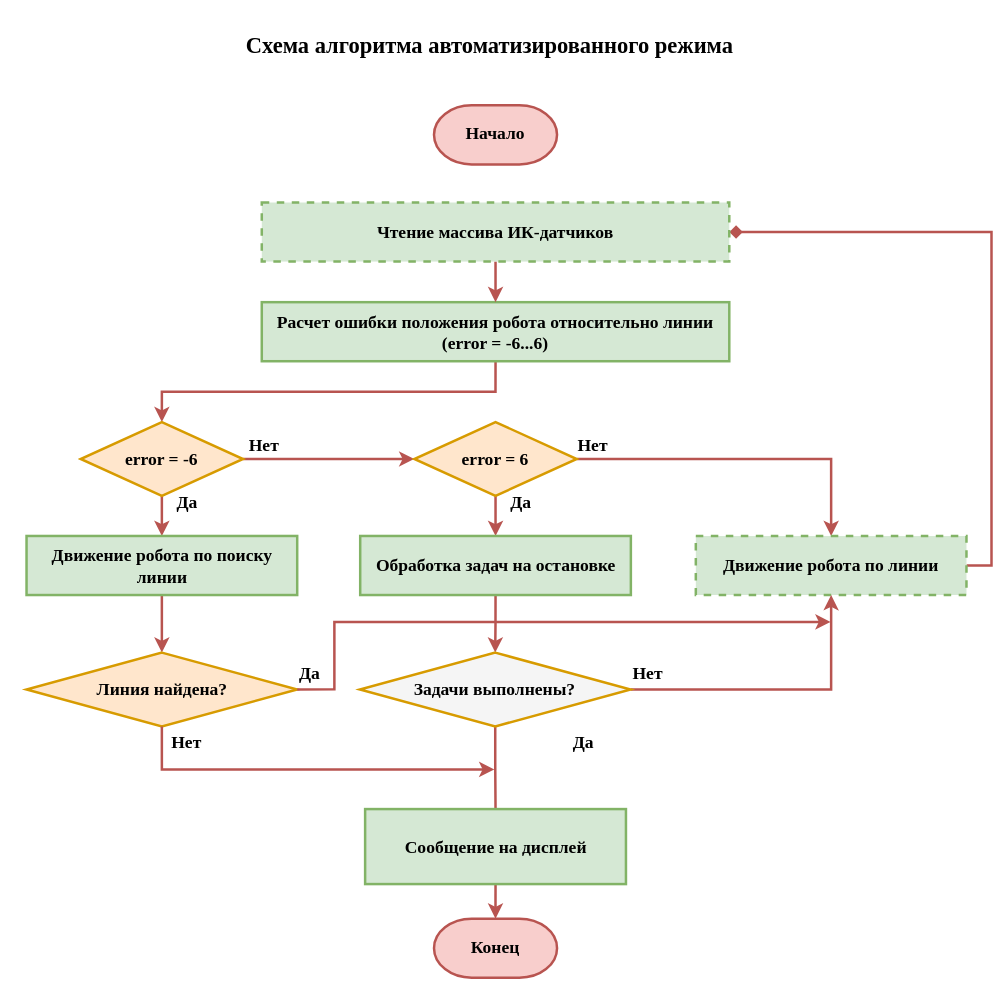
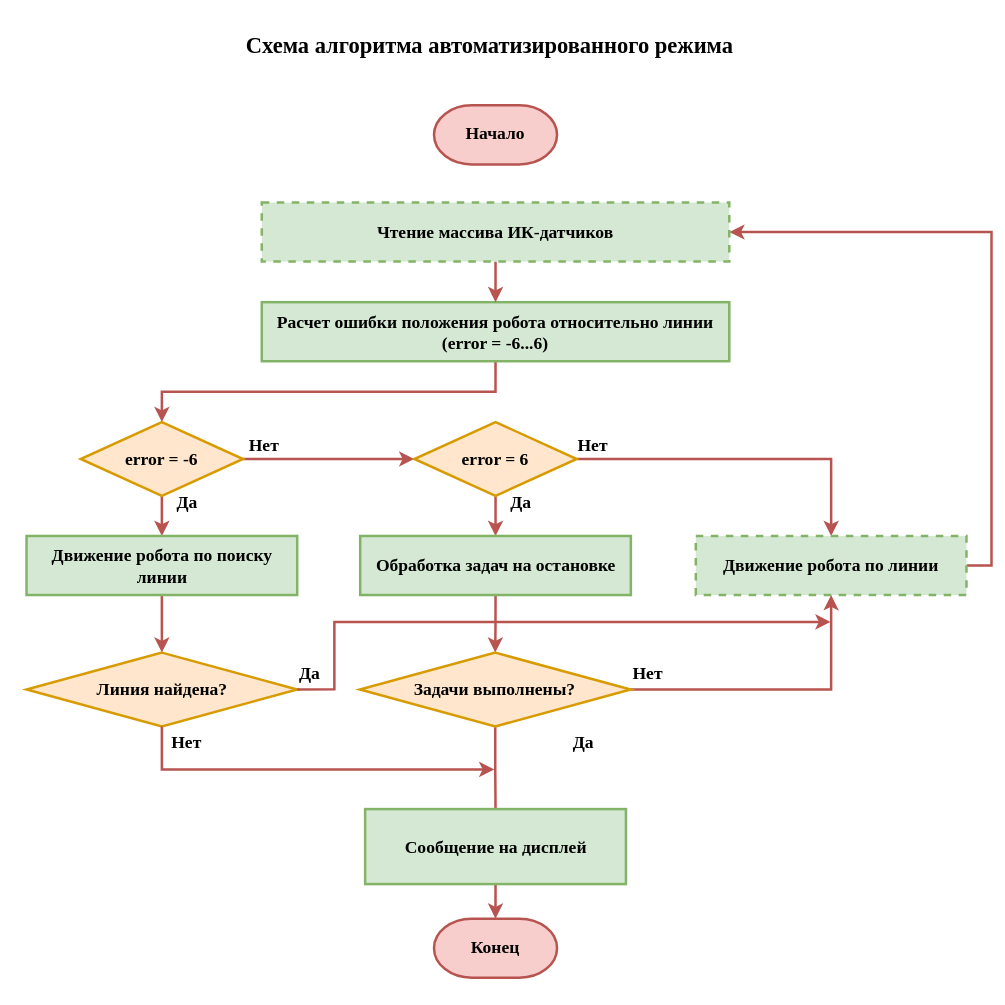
(742, 232) -> (742, 232)
(495, 690) -> (495, 690)
